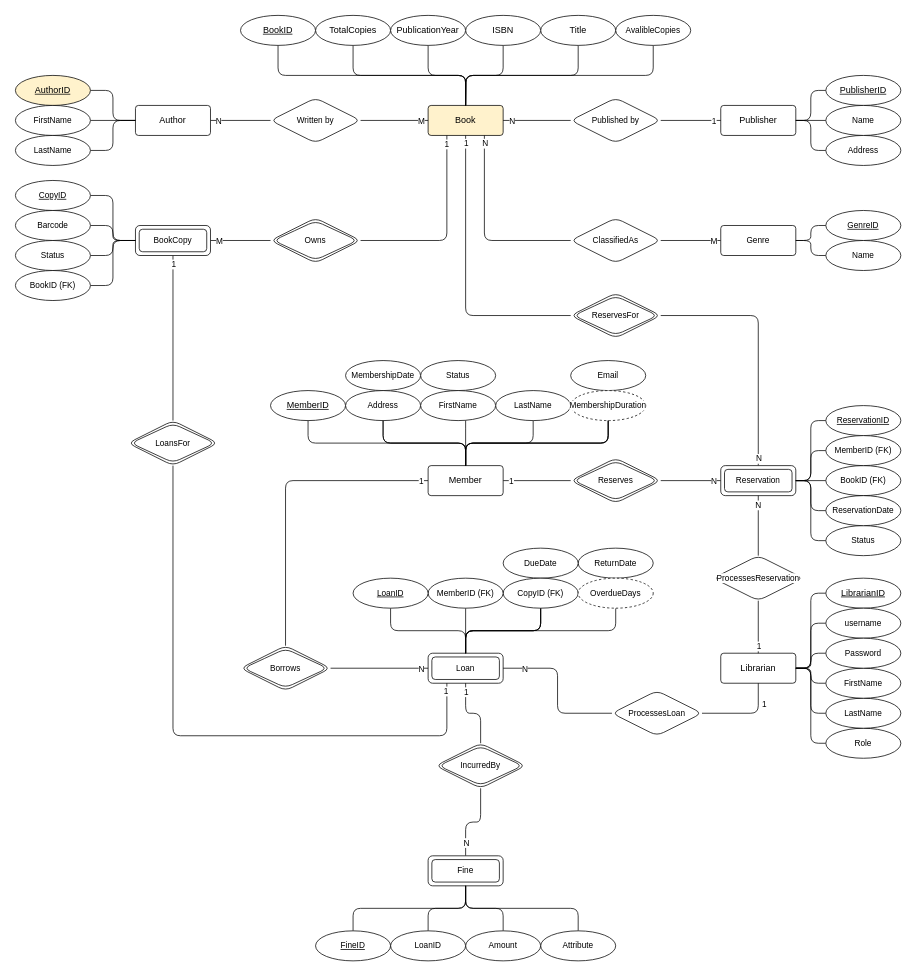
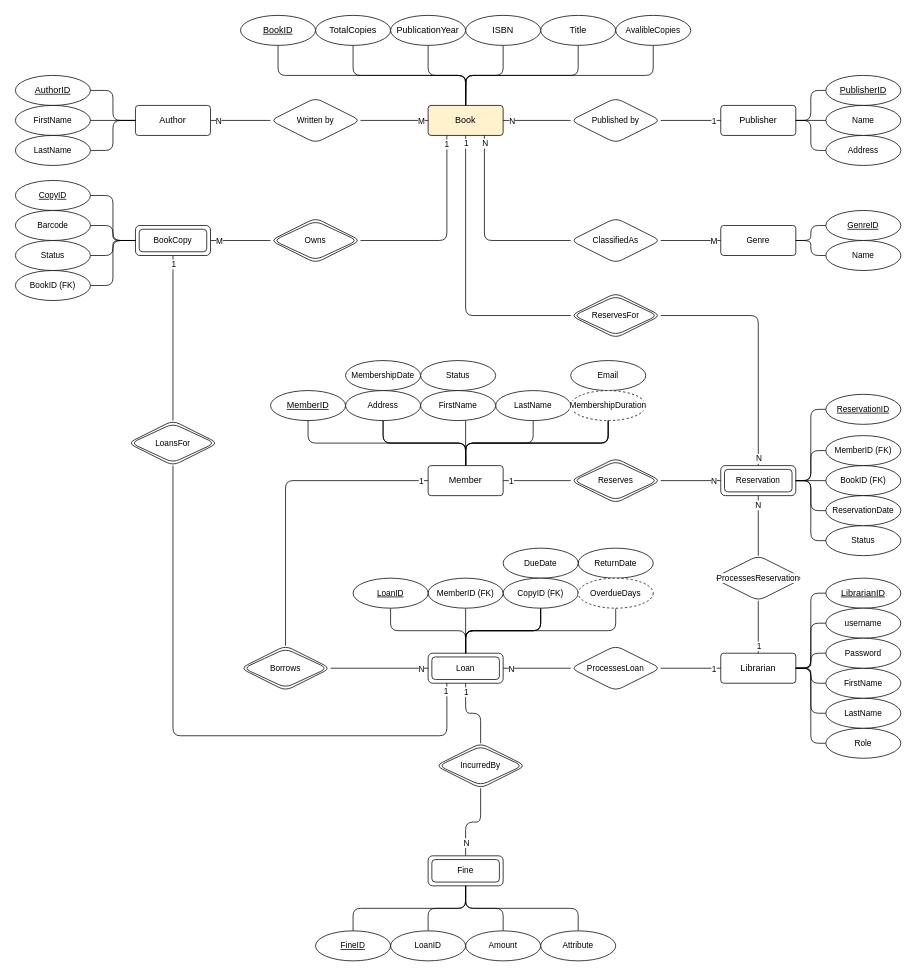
(53, 90) -> (53, 90)
(863, 420) -> (863, 409)
(657, 713) -> (615, 668)
